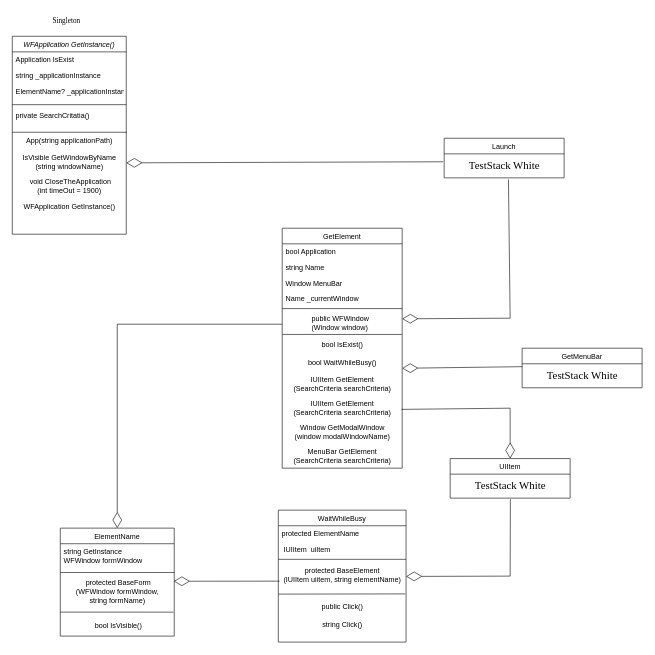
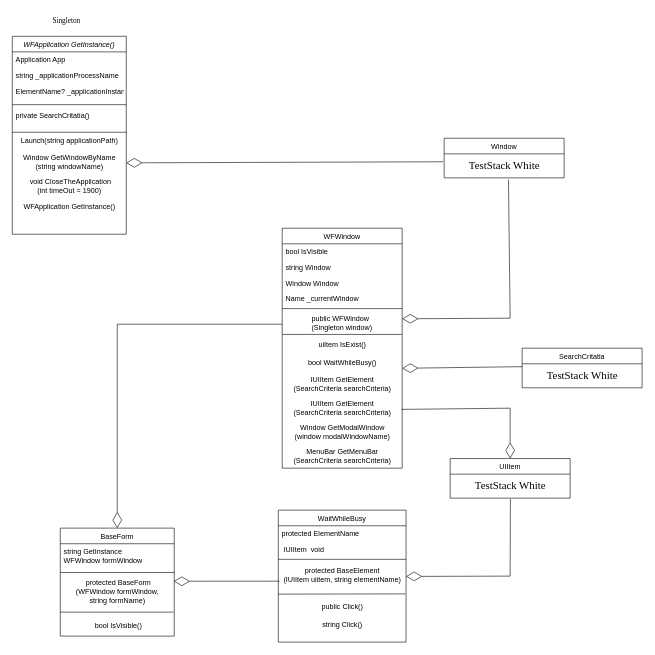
(49, 60) -> (42, 60)
(65, 76) -> (71, 76)
(70, 141) -> (70, 141)
(504, 146) -> (504, 146)
(70, 162) -> (70, 162)
(342, 236) -> (342, 236)
(313, 252) -> (309, 252)
(306, 268) -> (309, 268)
(312, 283) -> (309, 283)
(312, 319) -> (312, 319)
(343, 345) -> (343, 345)
(582, 356) -> (582, 356)
(343, 456) -> (343, 456)
(117, 536) -> (117, 536)
(310, 550) -> (306, 550)
